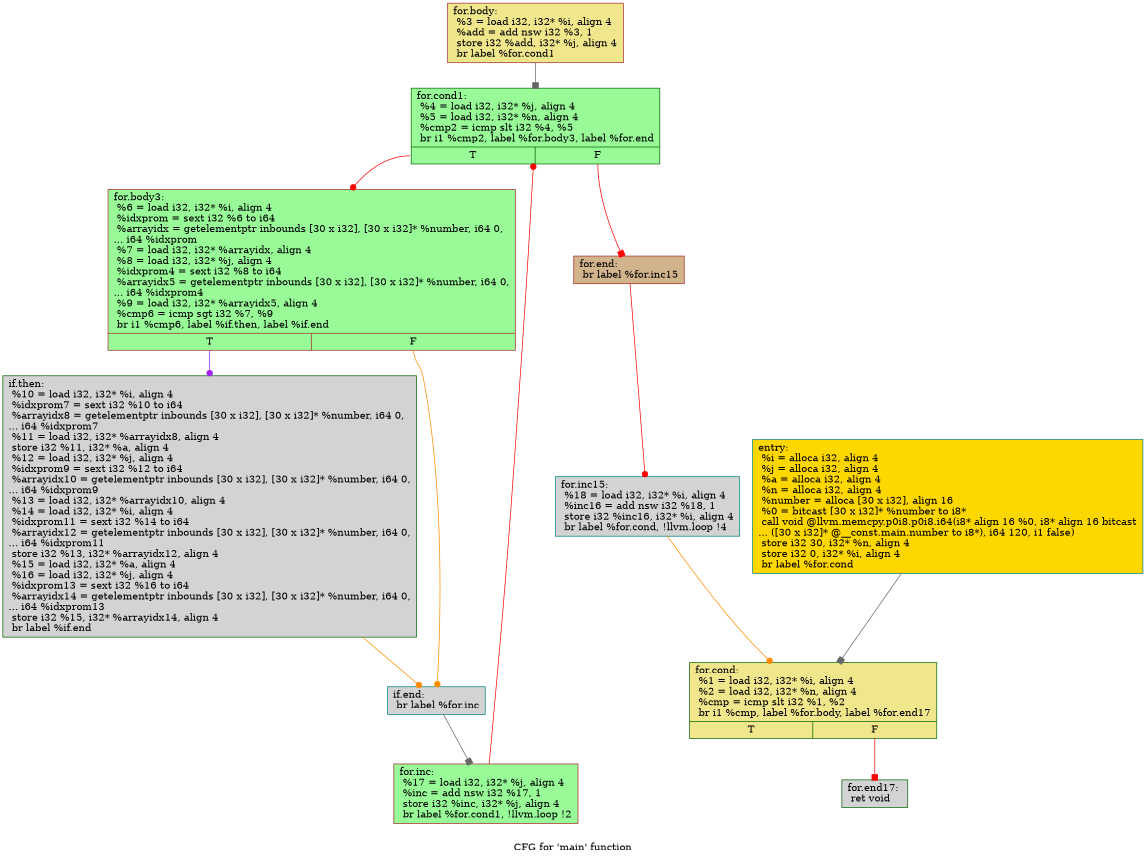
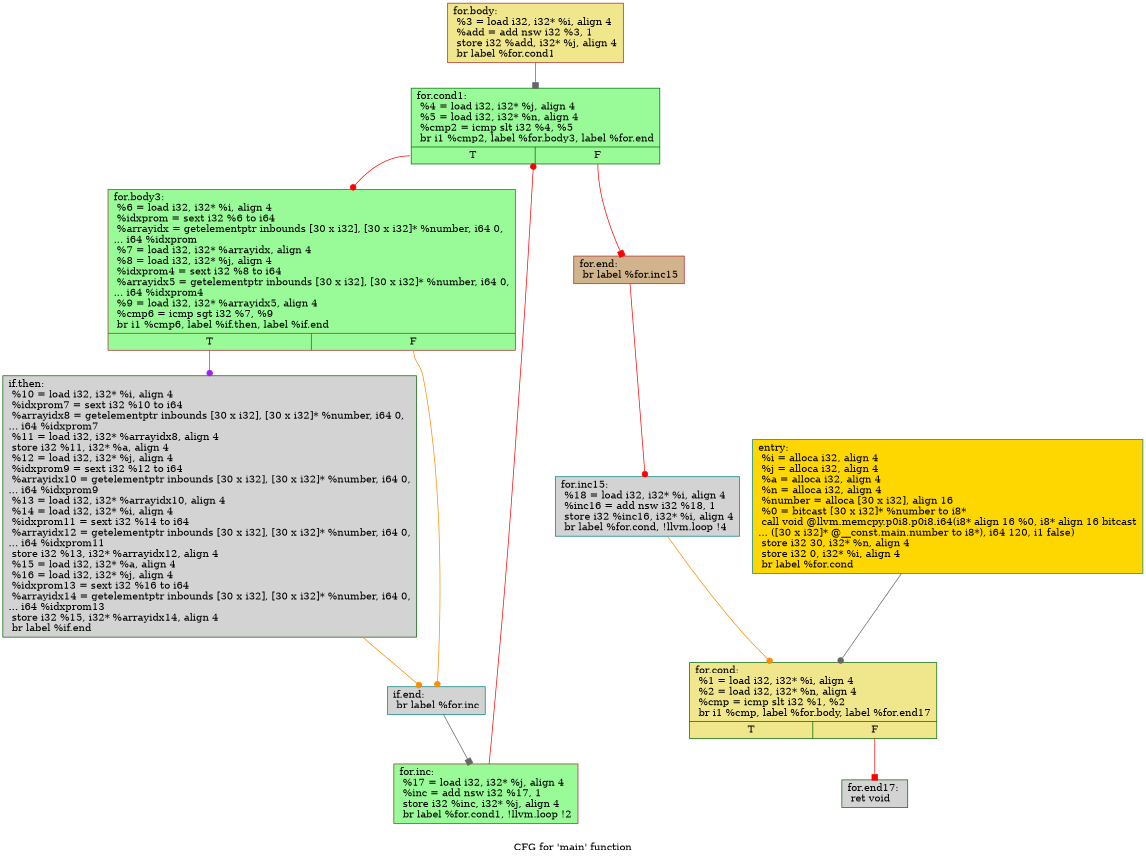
(872, 616) -> (872, 616)
